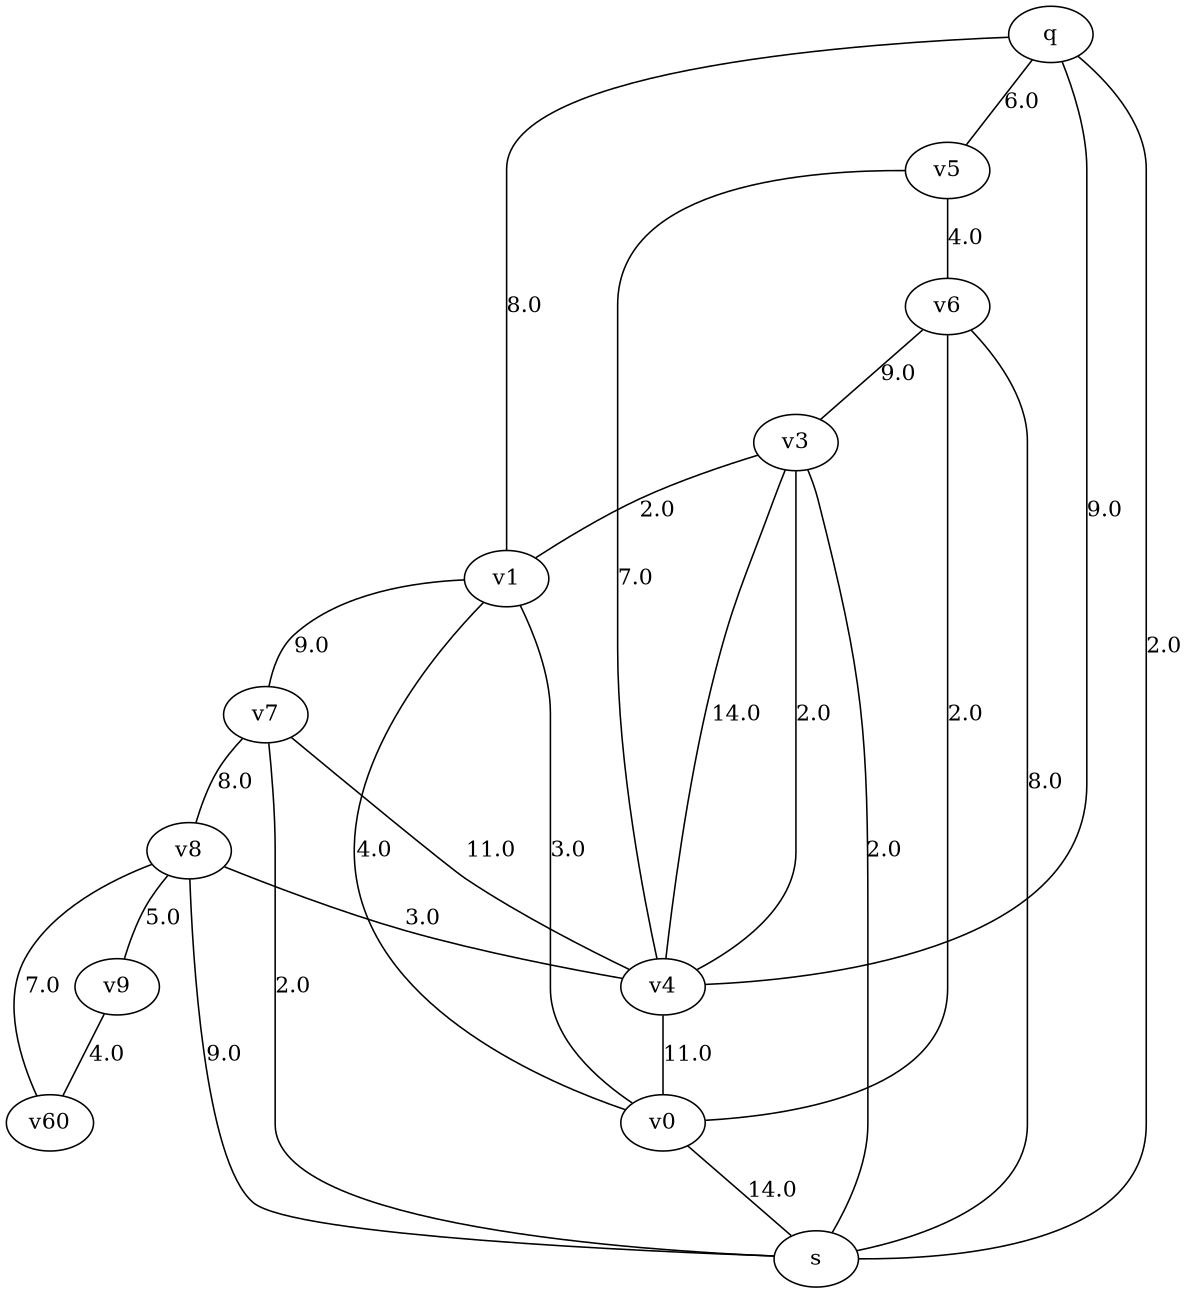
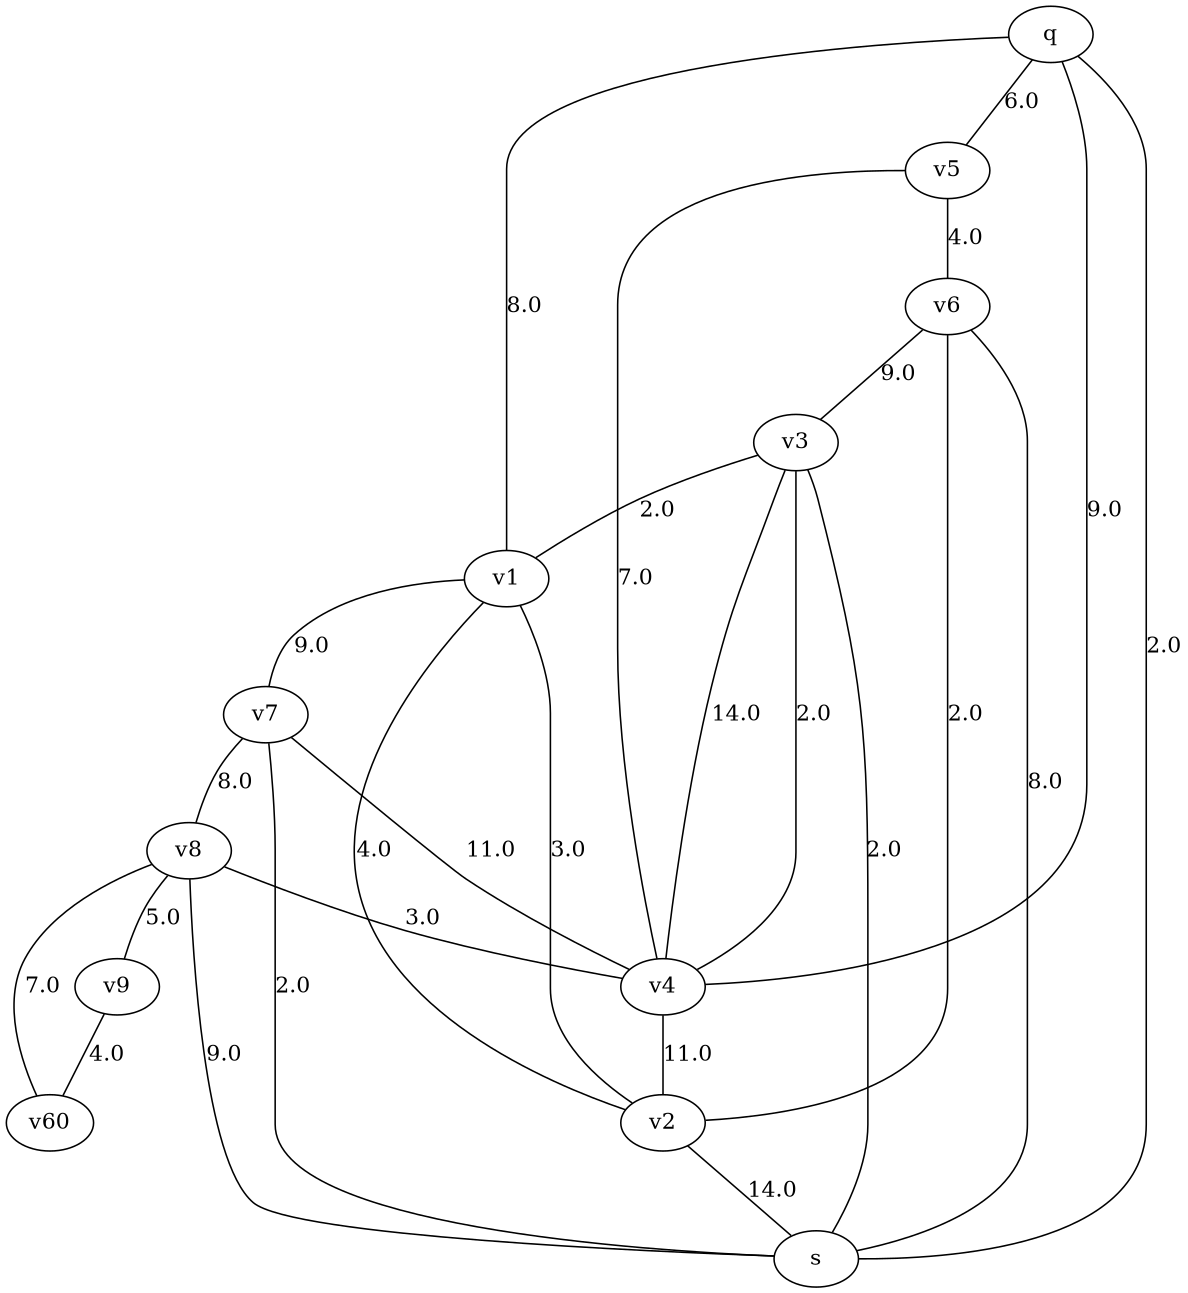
(663, 1123) -> (663, 1123)
